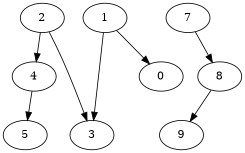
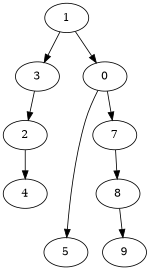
(68, 72) -> (32, 102)
(30, 102) -> (77, 158)
none -> (109, 102)
